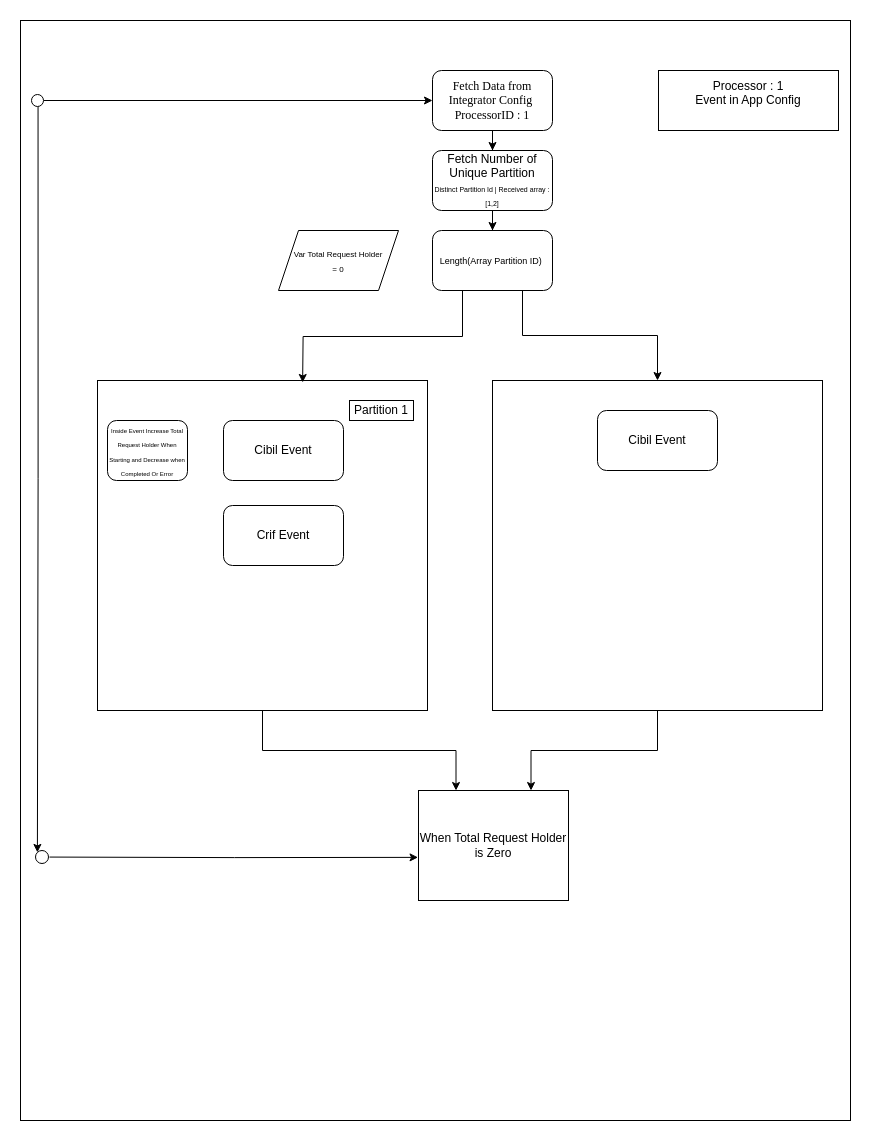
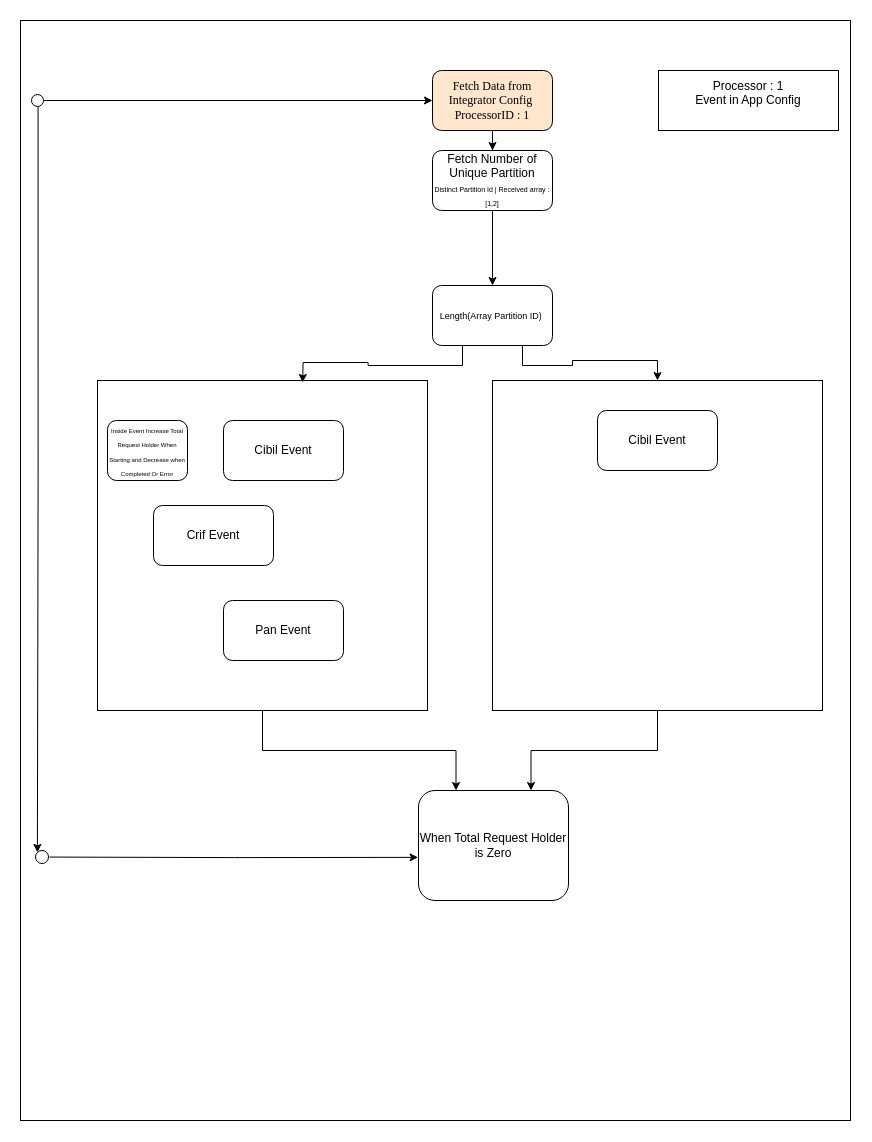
(493, 101) -> (493, 101)
(339, 261) -> none
(493, 261) -> (493, 316)
(382, 411) -> none
(284, 536) -> (214, 536)
none -> (284, 631)
(494, 846) -> (494, 846)
